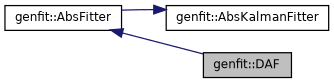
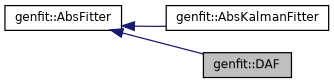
(138, 10) -> (150, 26)
